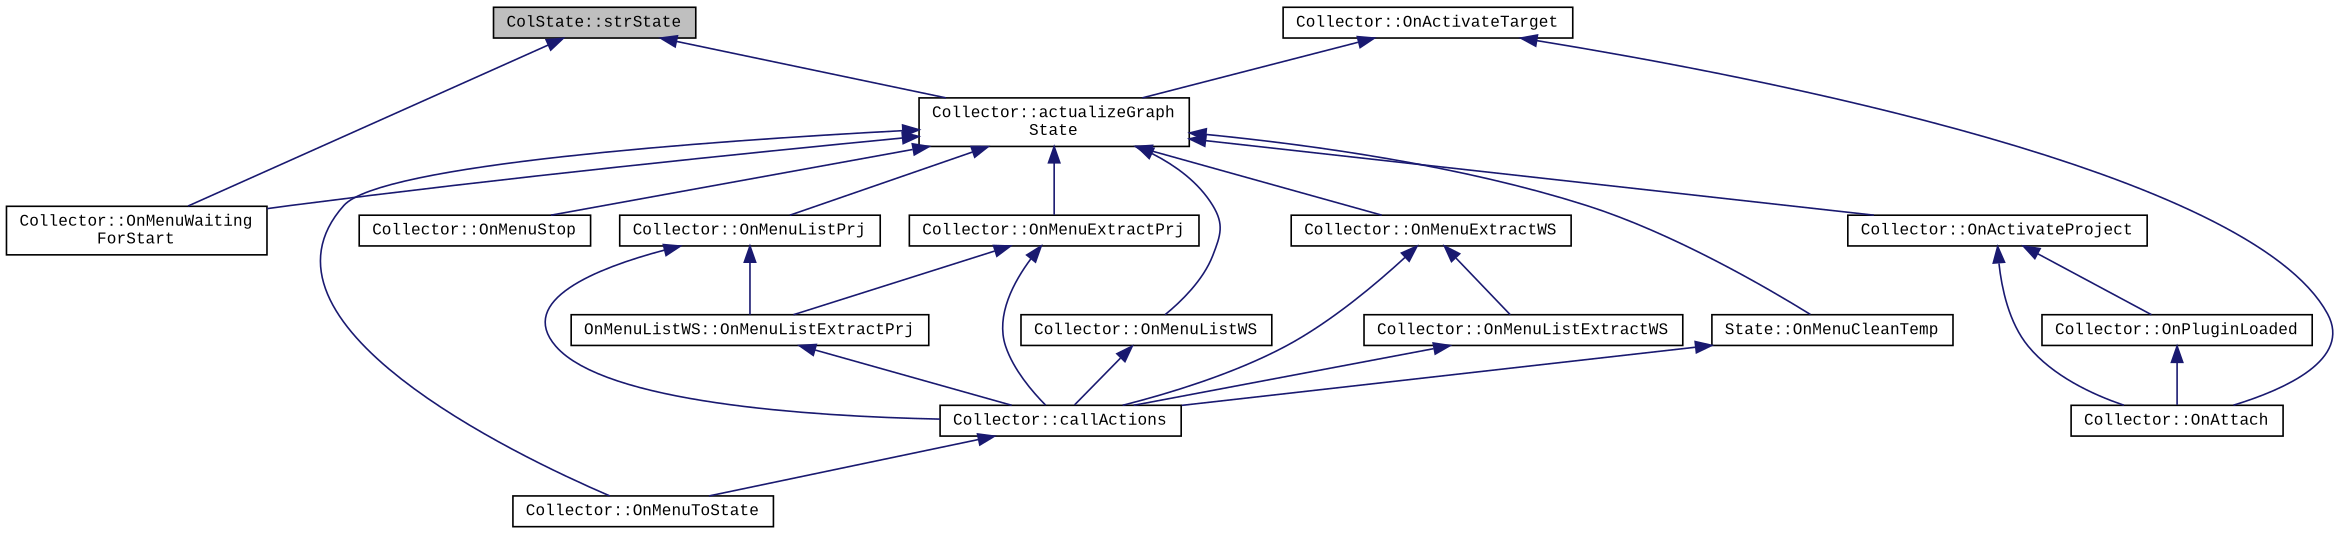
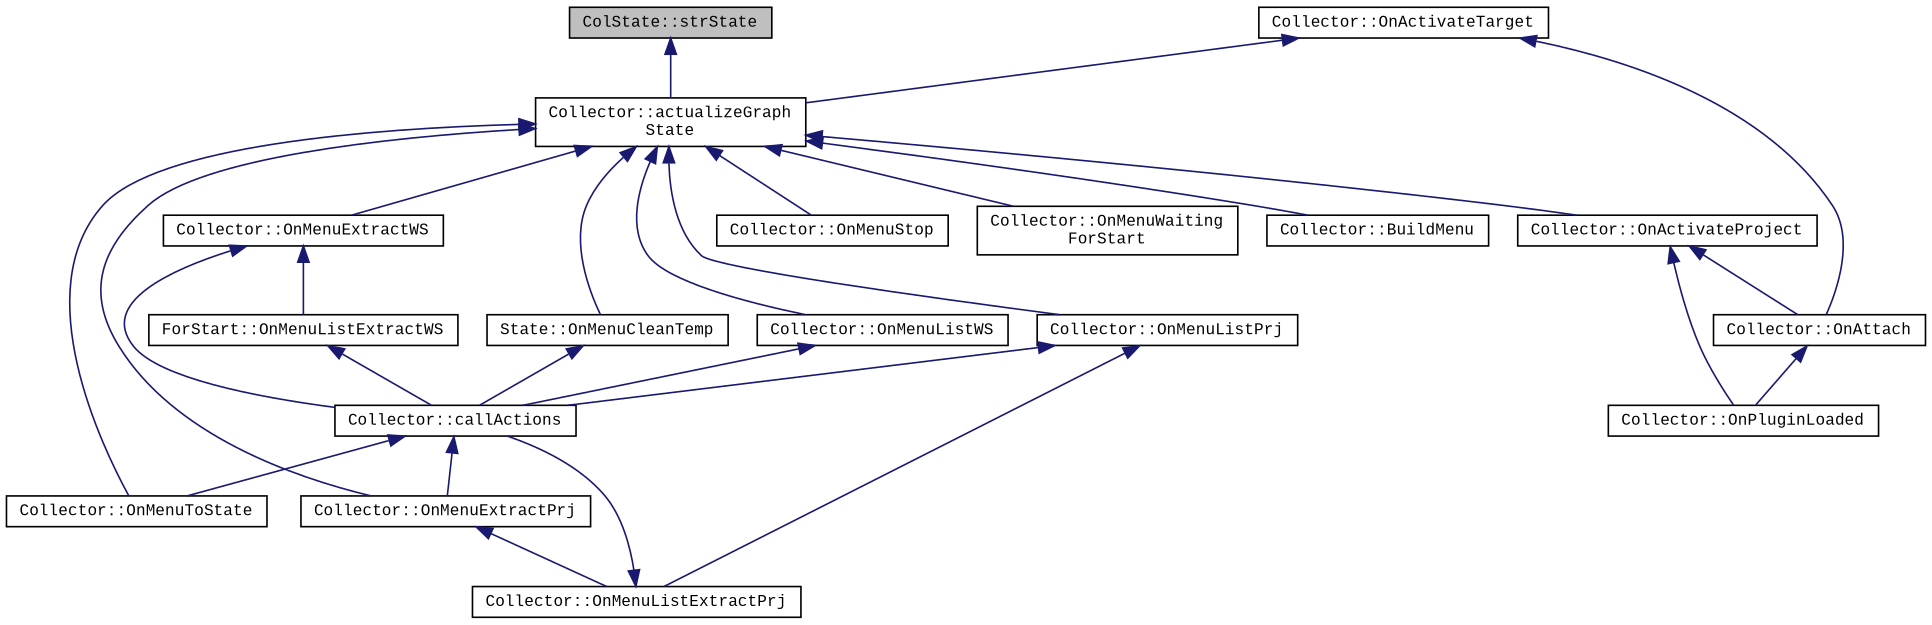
(368, 126) -> none
none -> (1378, 231)
(750, 330) -> (637, 602)
(1523, 330) -> (303, 330)
(1003, 335) -> (450, 474)
(2177, 384) -> (1776, 382)
